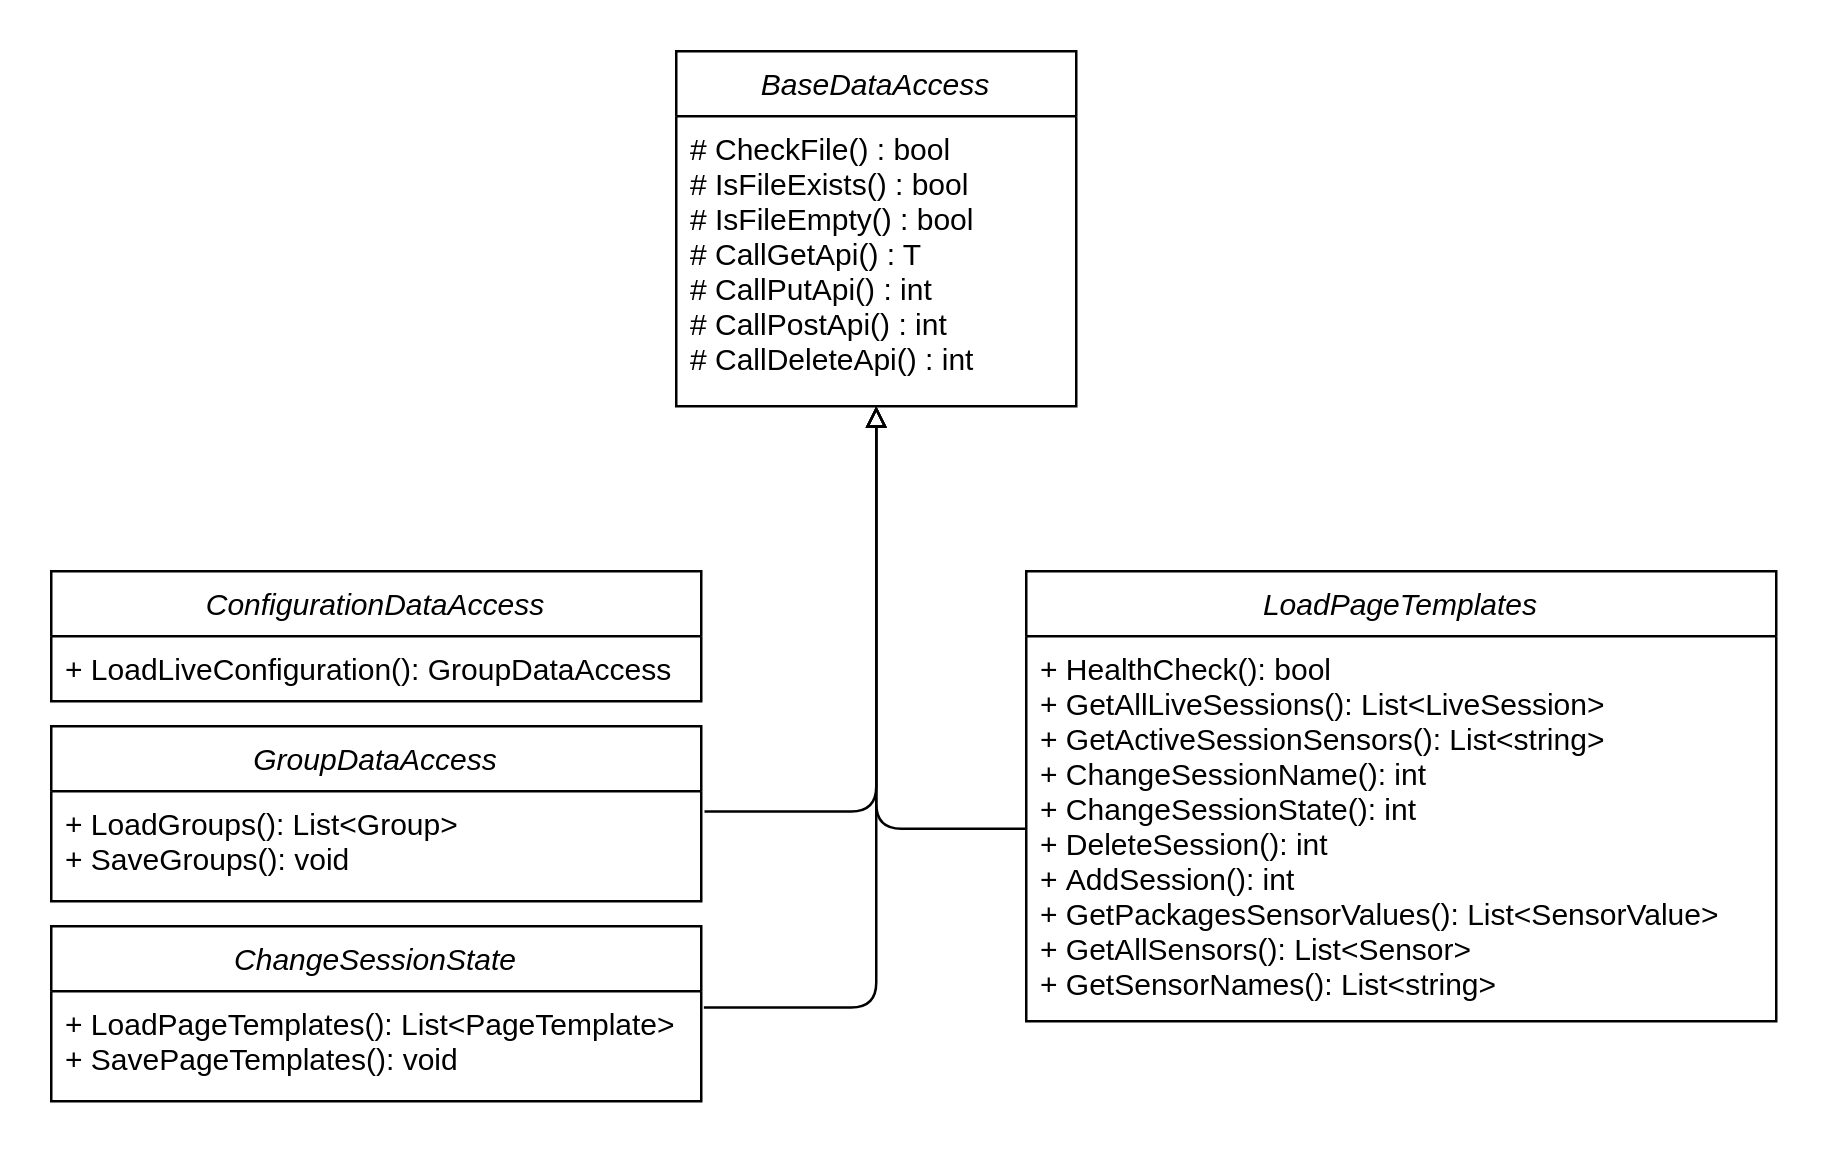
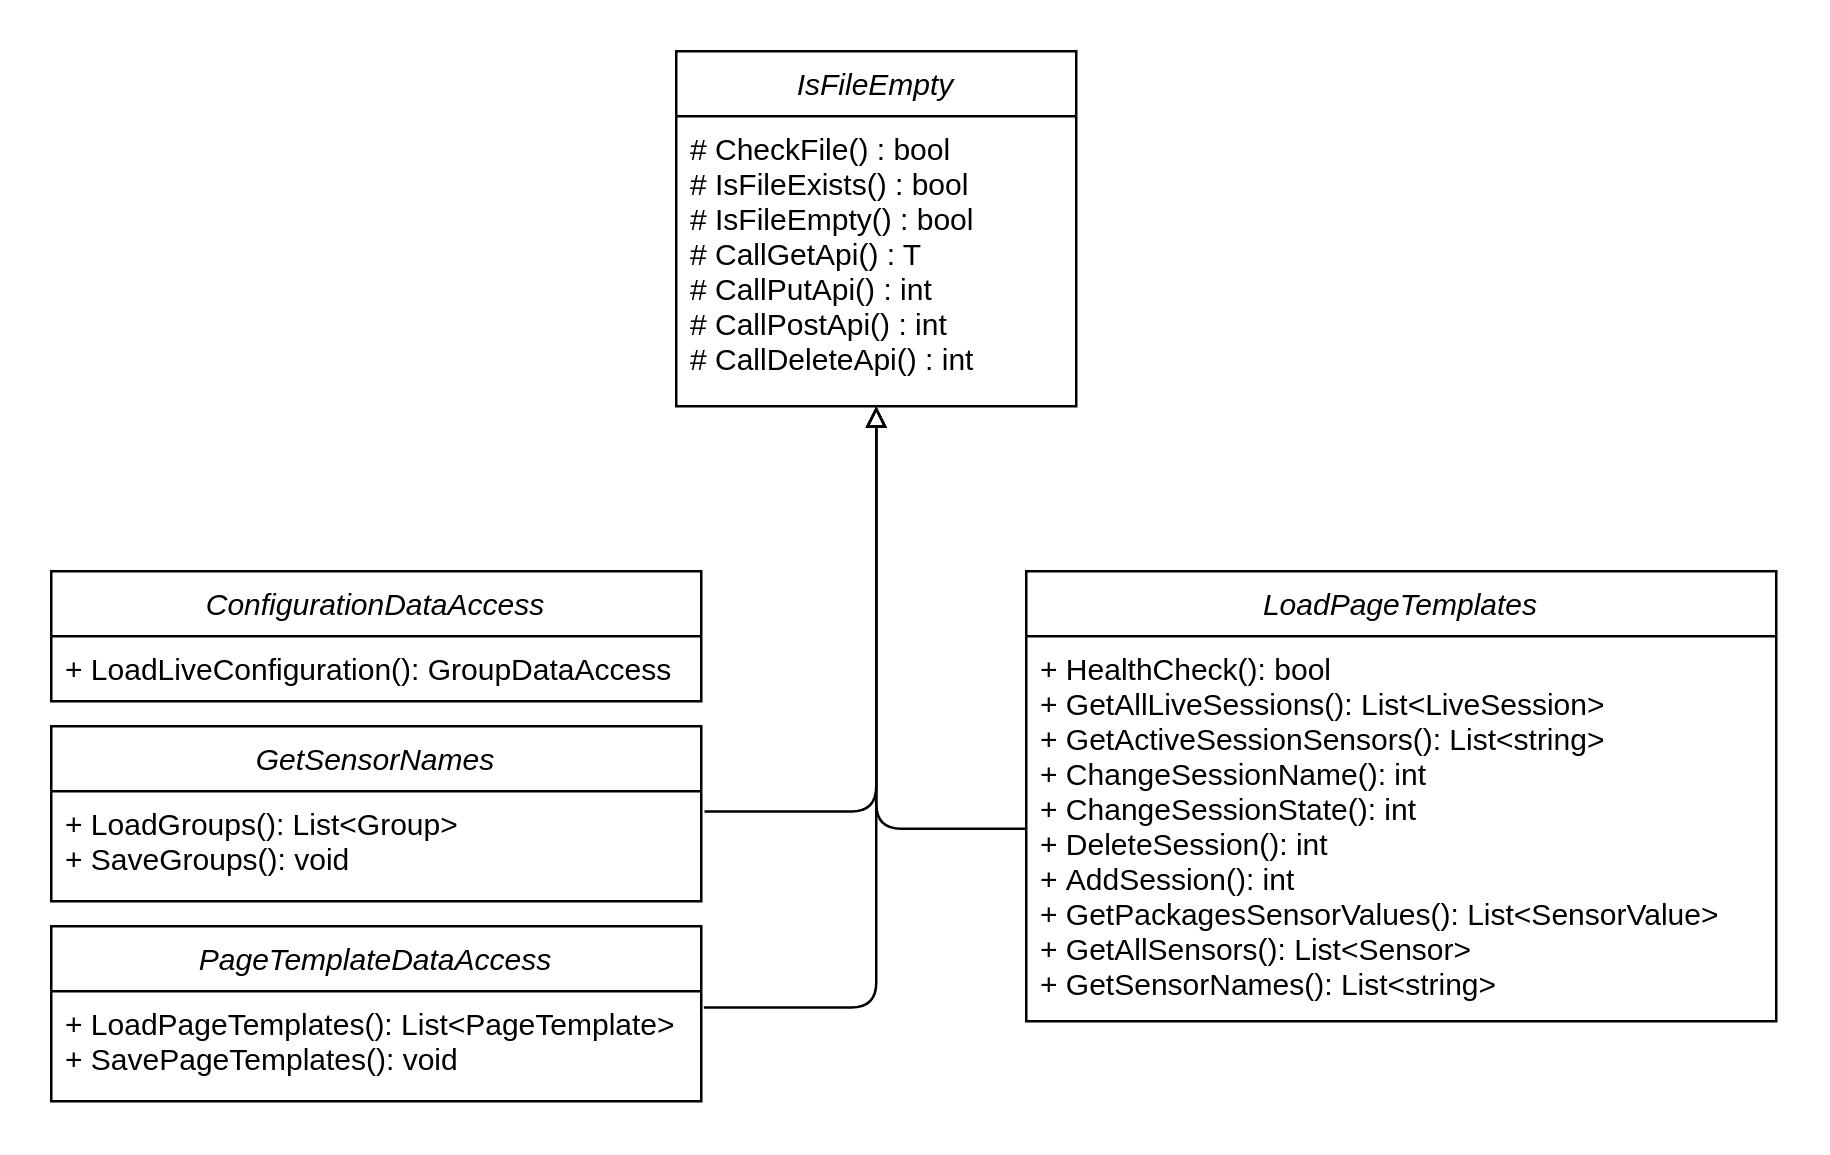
(875, 85) -> (875, 85)
(375, 760) -> (375, 760)
(375, 960) -> (375, 960)
